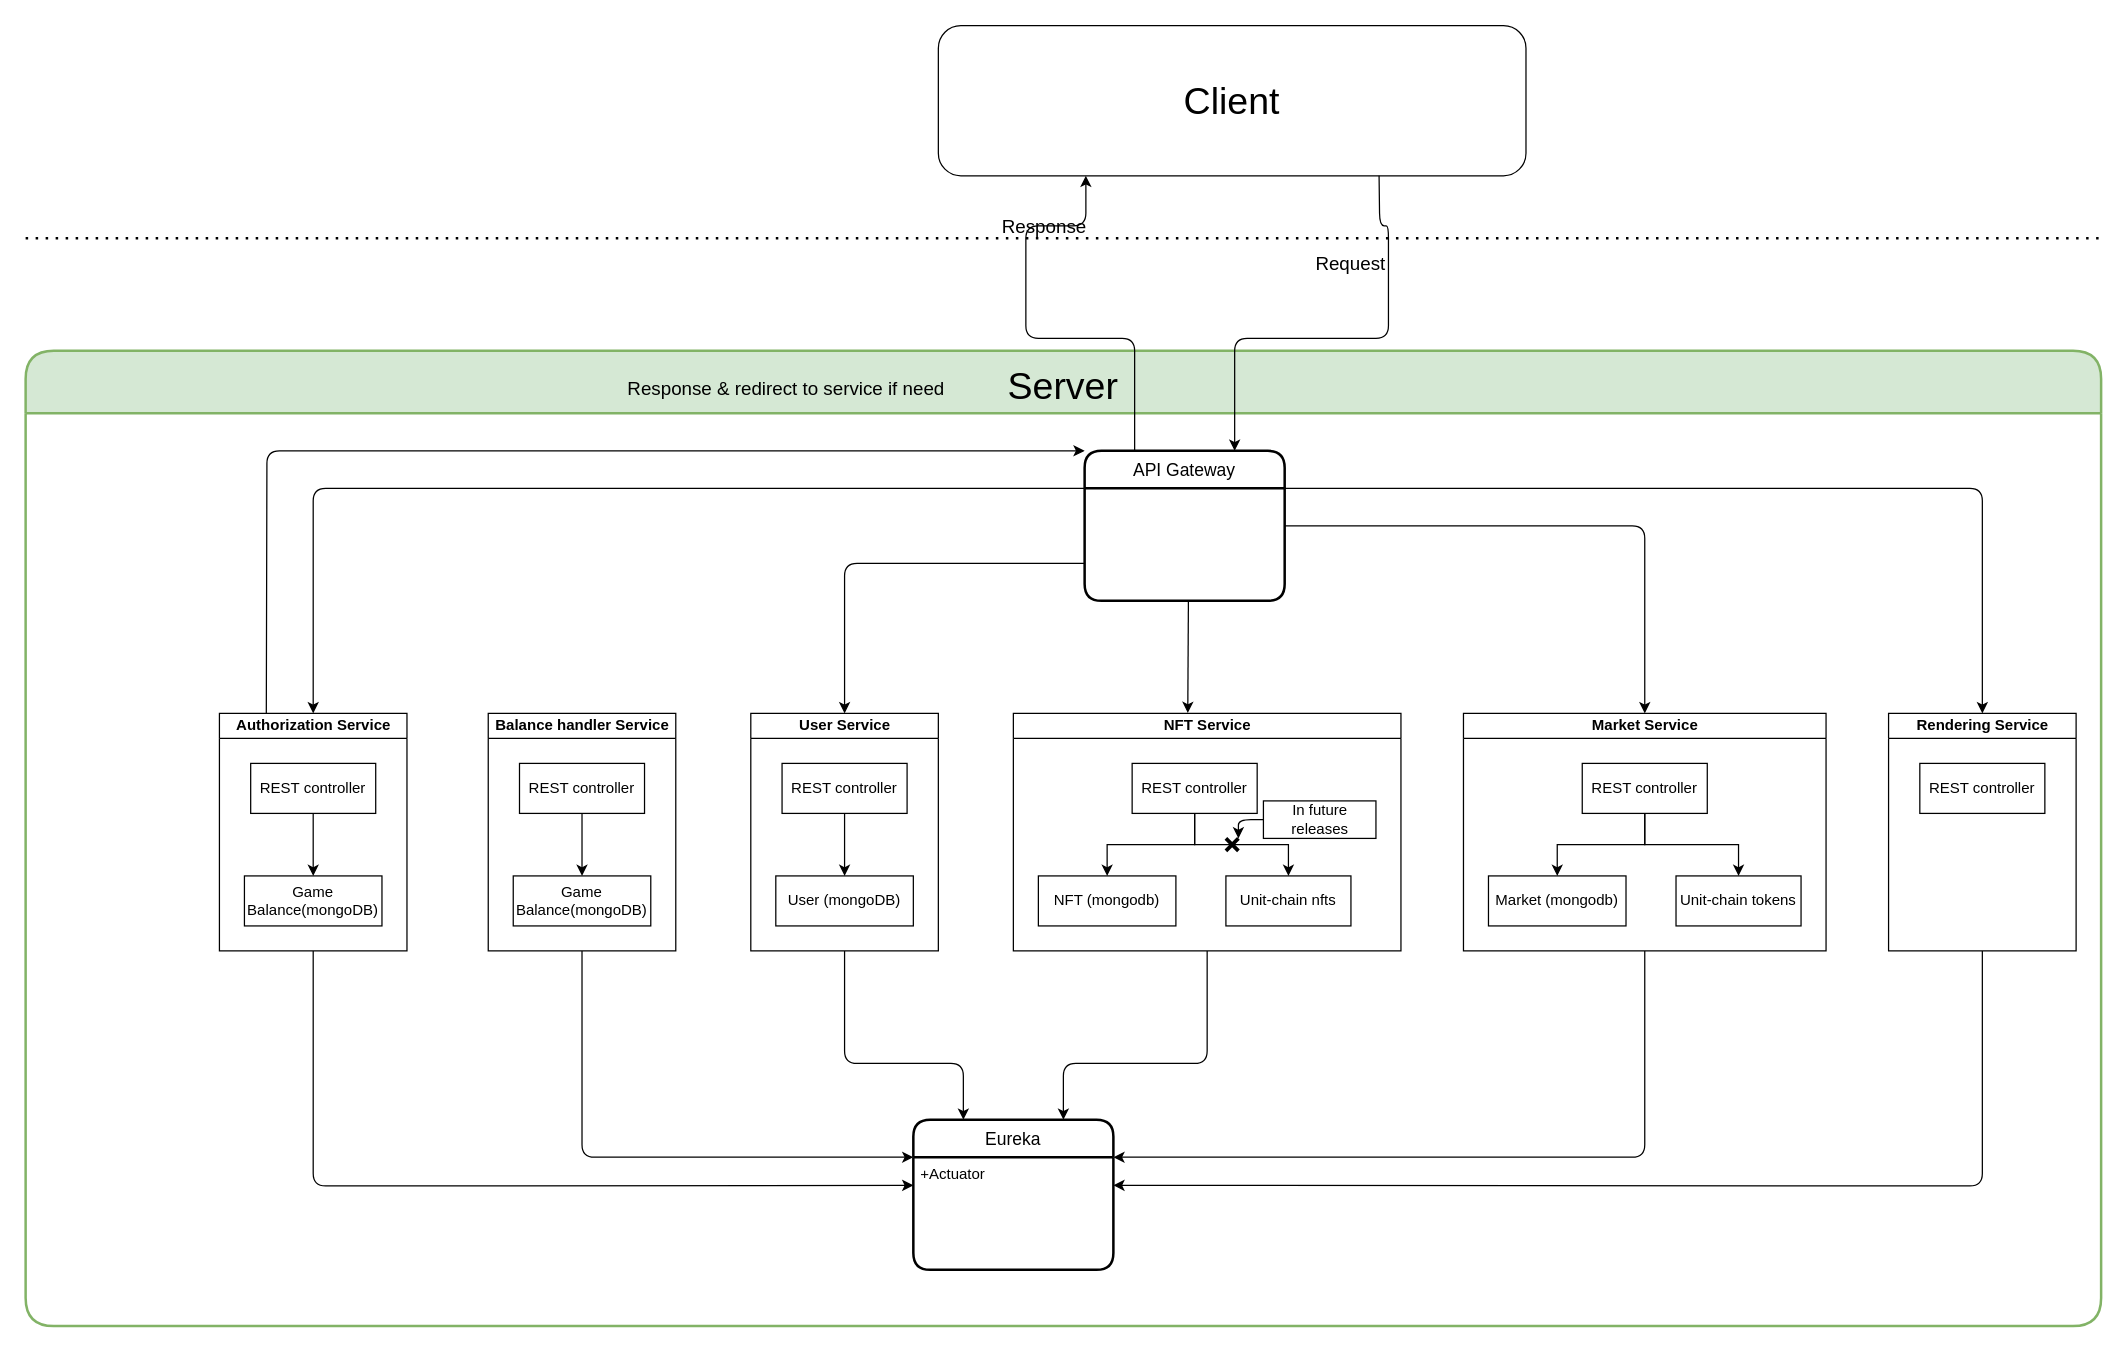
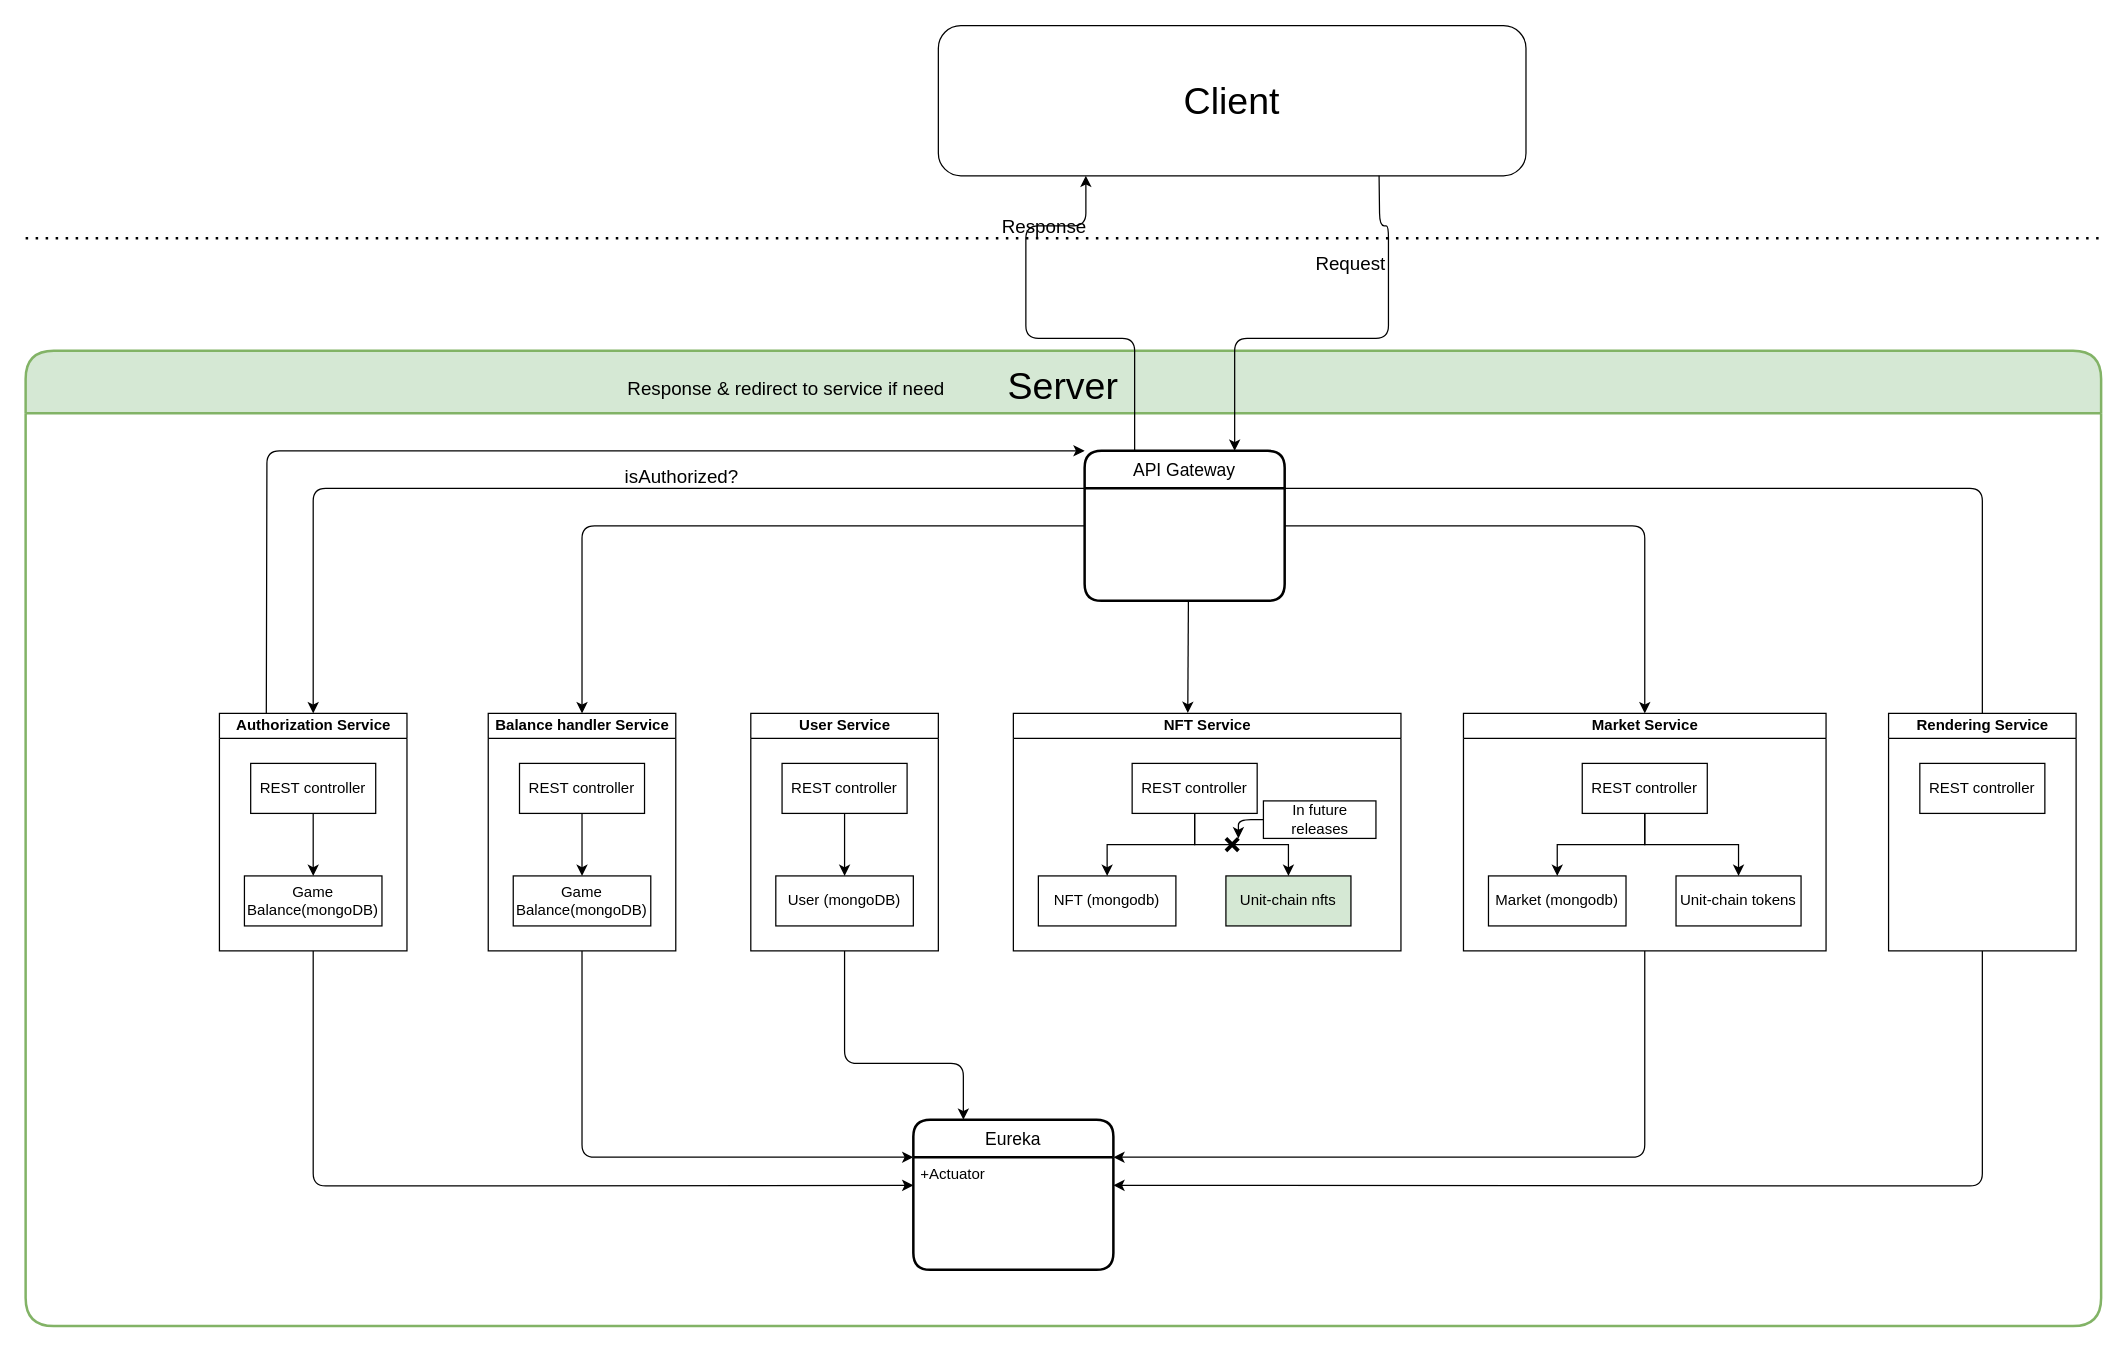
none -> (682, 476)
none -> (748, 526)
(898, 563) -> none
(1982, 703) -> (1982, 707)
(1288, 901) -> (1288, 901)
(1167, 1063) -> none
